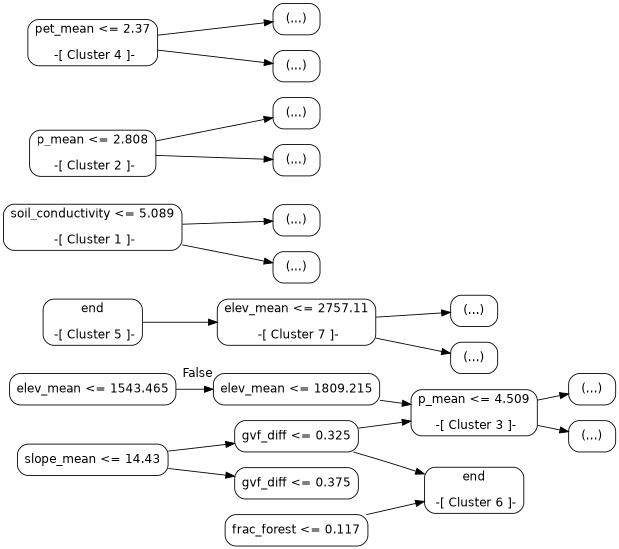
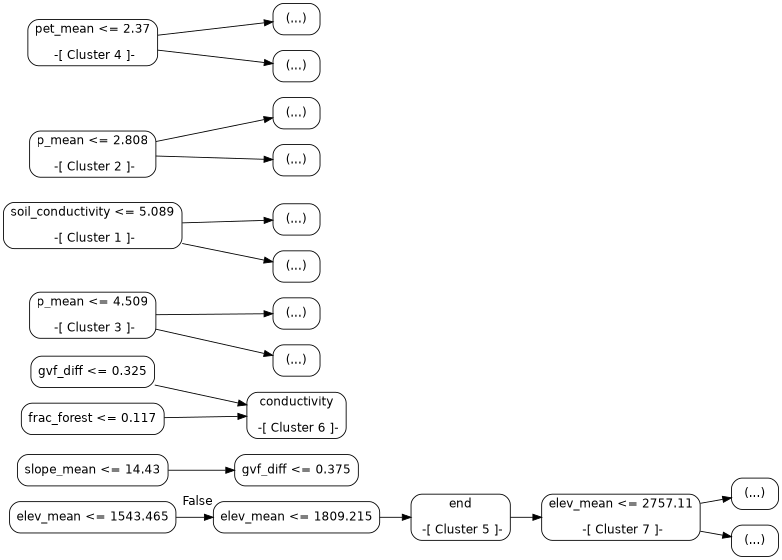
(391, 402) -> (391, 517)
(380, 425) -> none
(197, 448) -> none
(474, 490) -> (297, 415)
